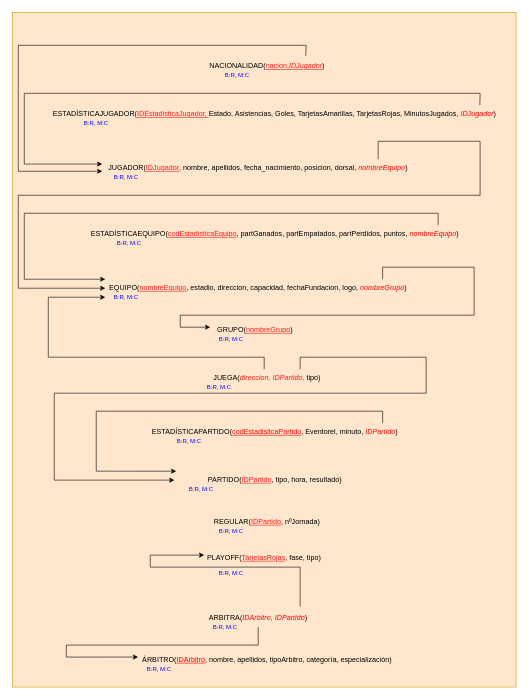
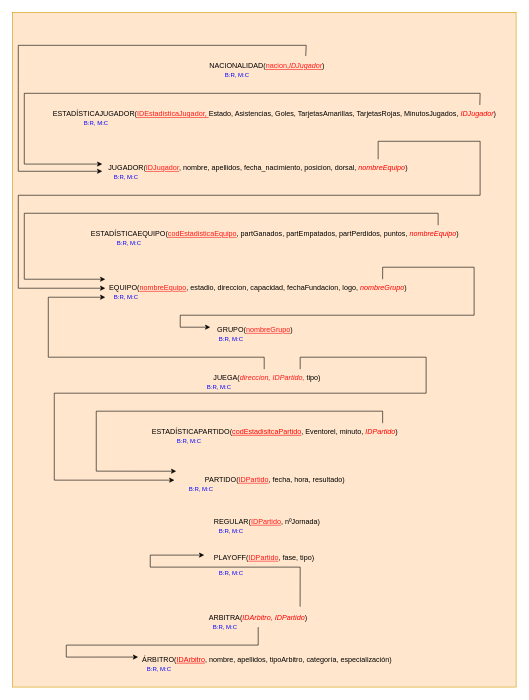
(275, 480) -> (275, 480)
(264, 558) -> (264, 558)
